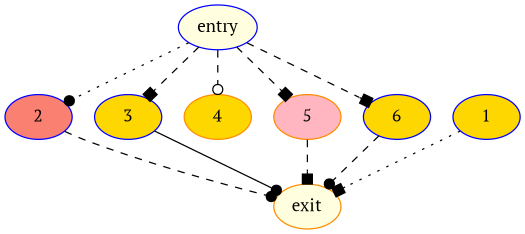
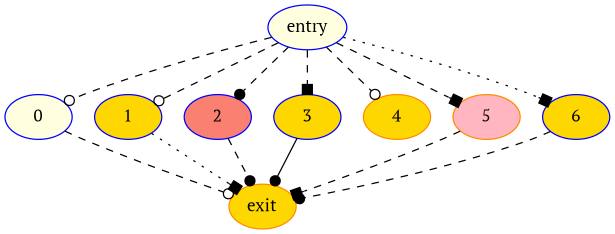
(303, 70) -> (442, 65)
(131, 71) -> (266, 69)
none -> (221, 71)
none -> (39, 117)
(307, 207) -> (263, 207)
